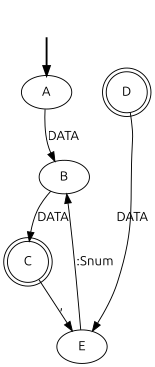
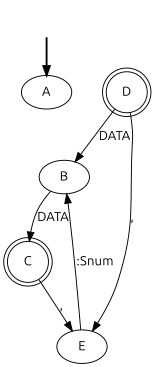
(46, 132) -> (98, 132)
(132, 218) -> (132, 218)
